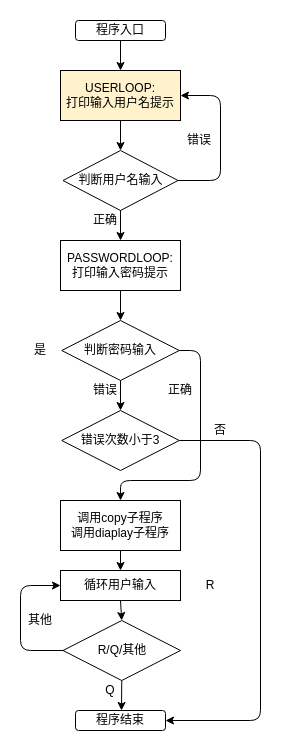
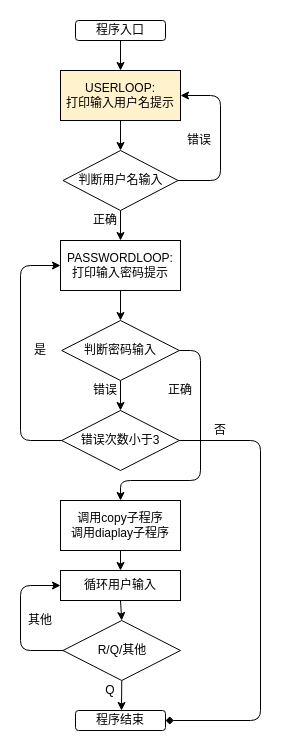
none -> (21, 358)
(211, 586) -> none
(173, 721) -> (174, 721)
